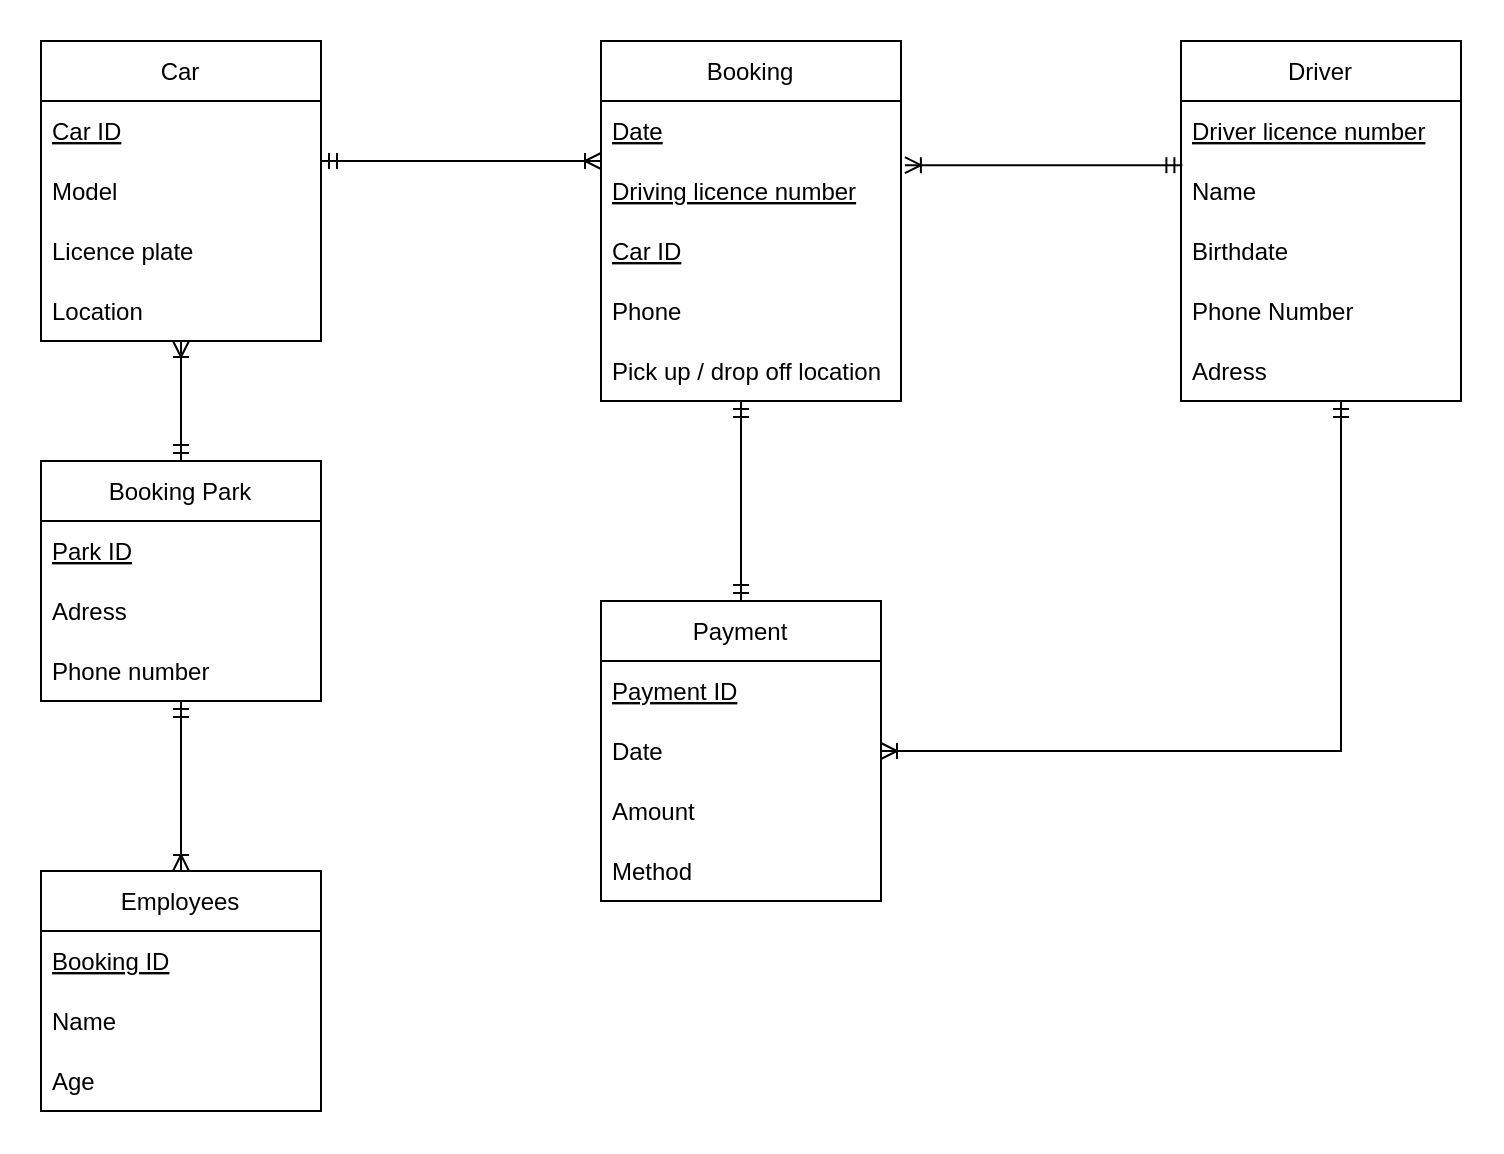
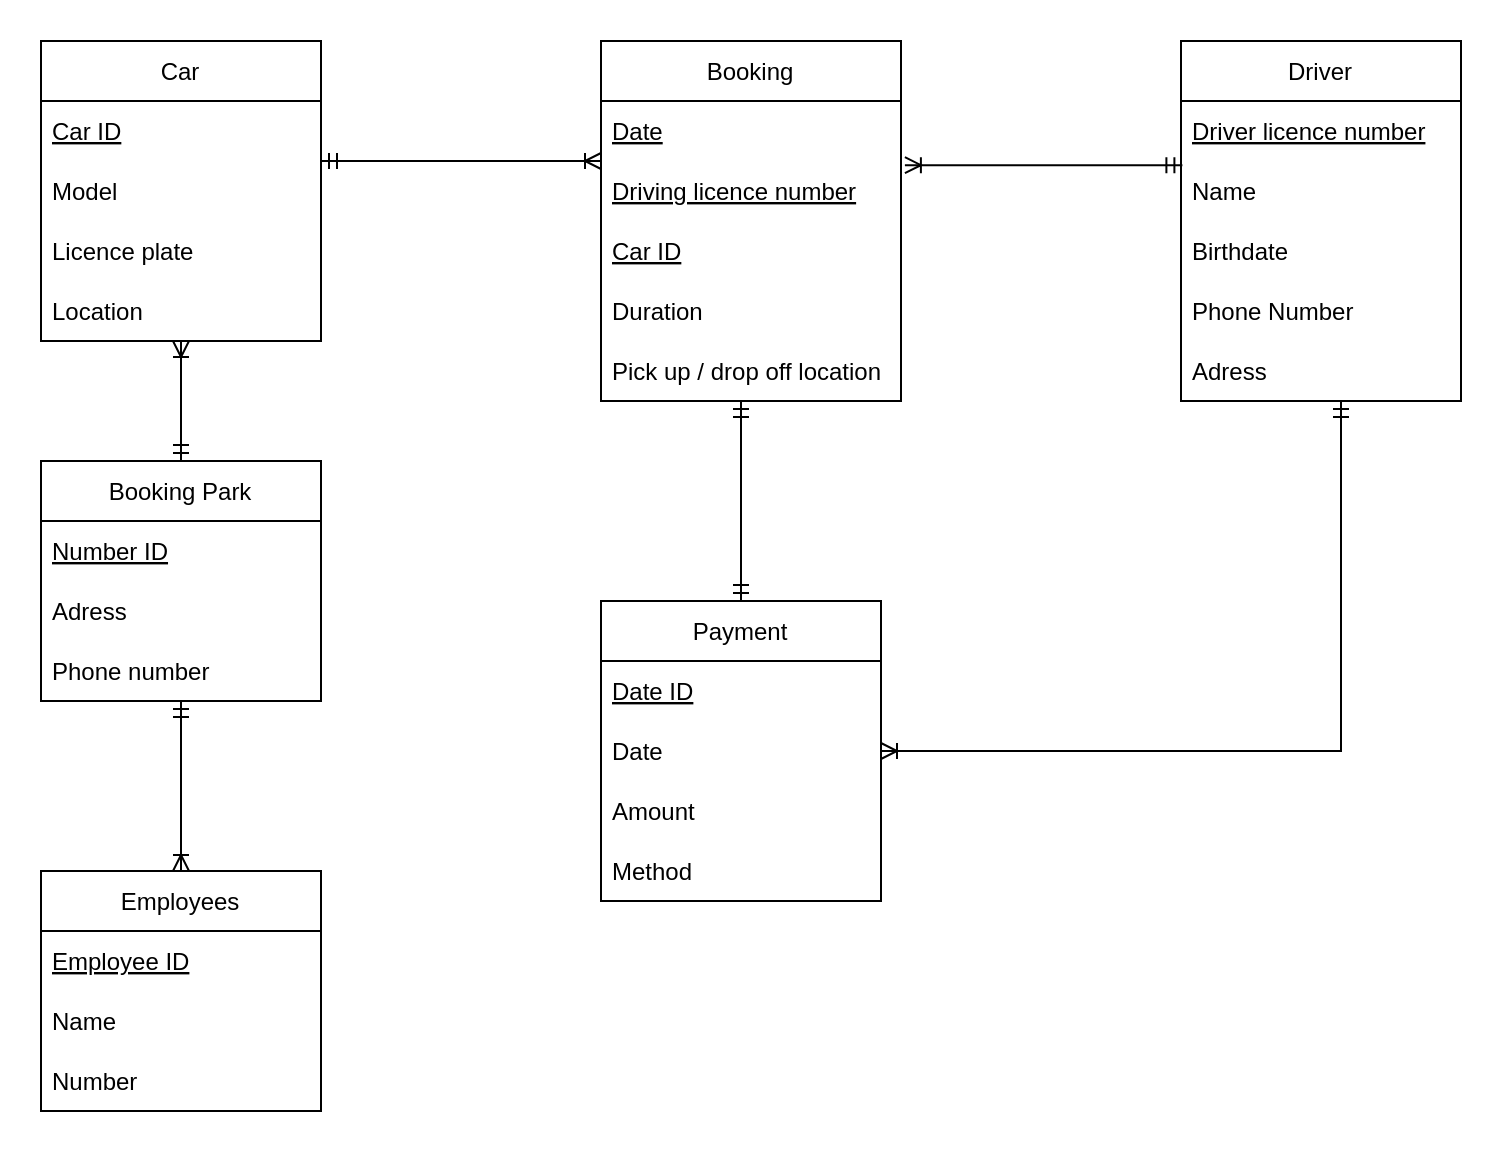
(646, 312) -> (663, 312)
(96, 552) -> (109, 552)
(676, 692) -> (656, 692)
(113, 962) -> (120, 962)
(72, 1082) -> (92, 1082)
